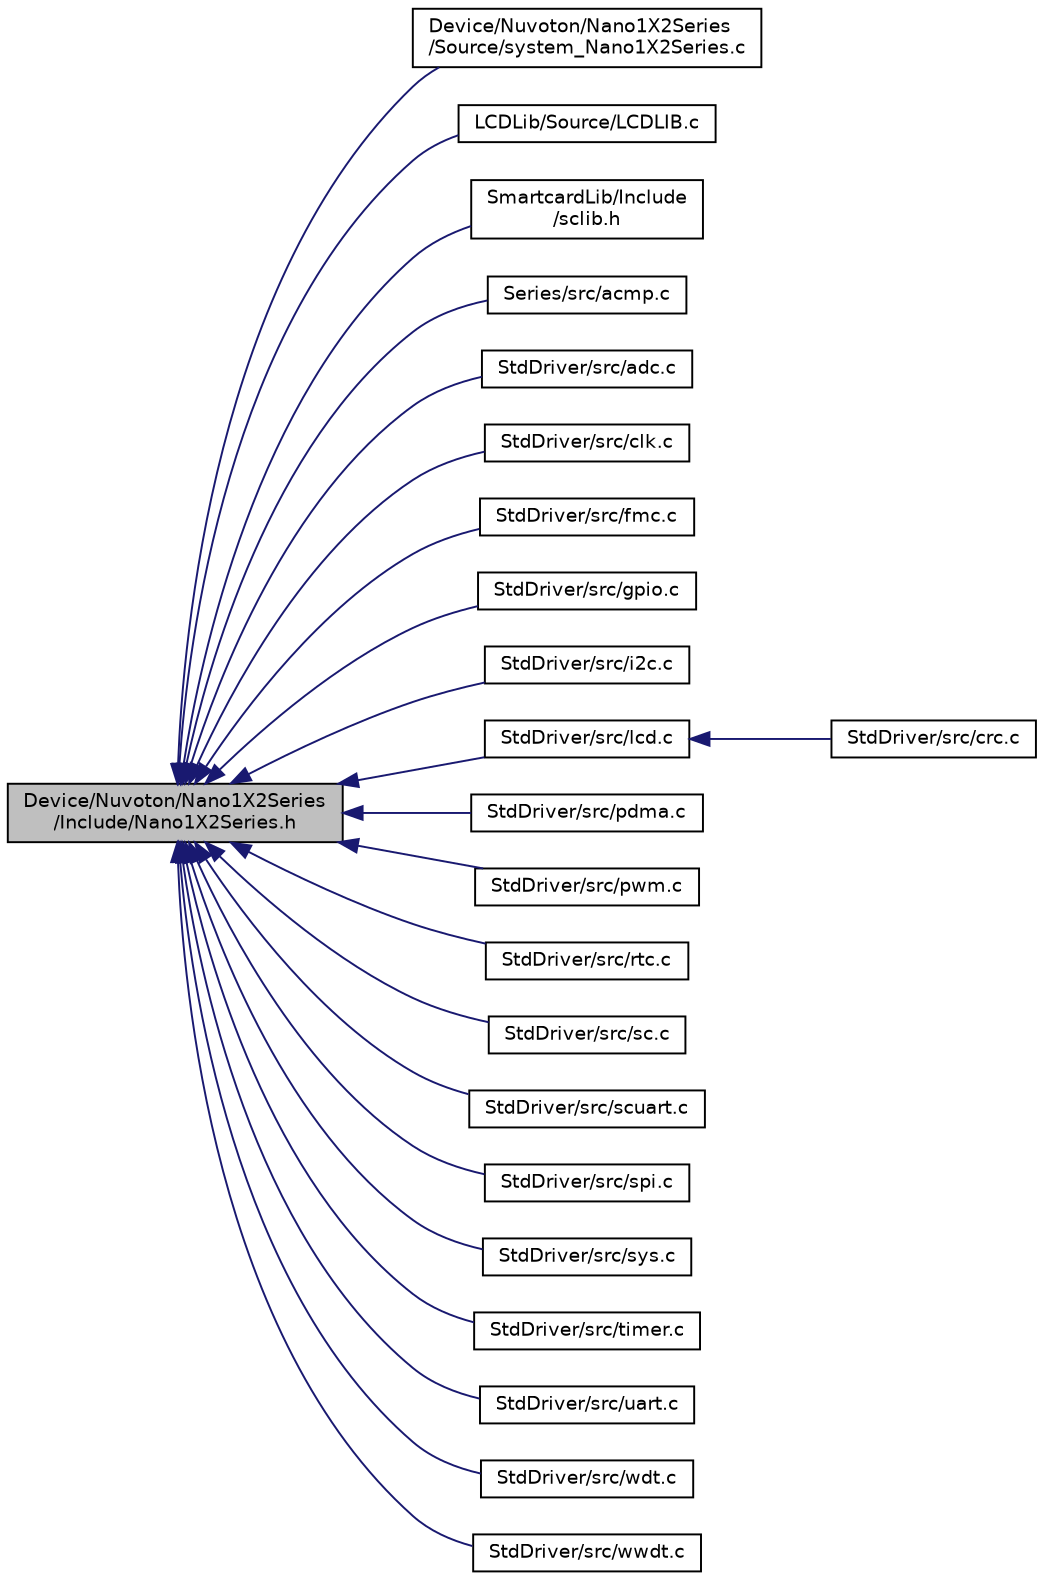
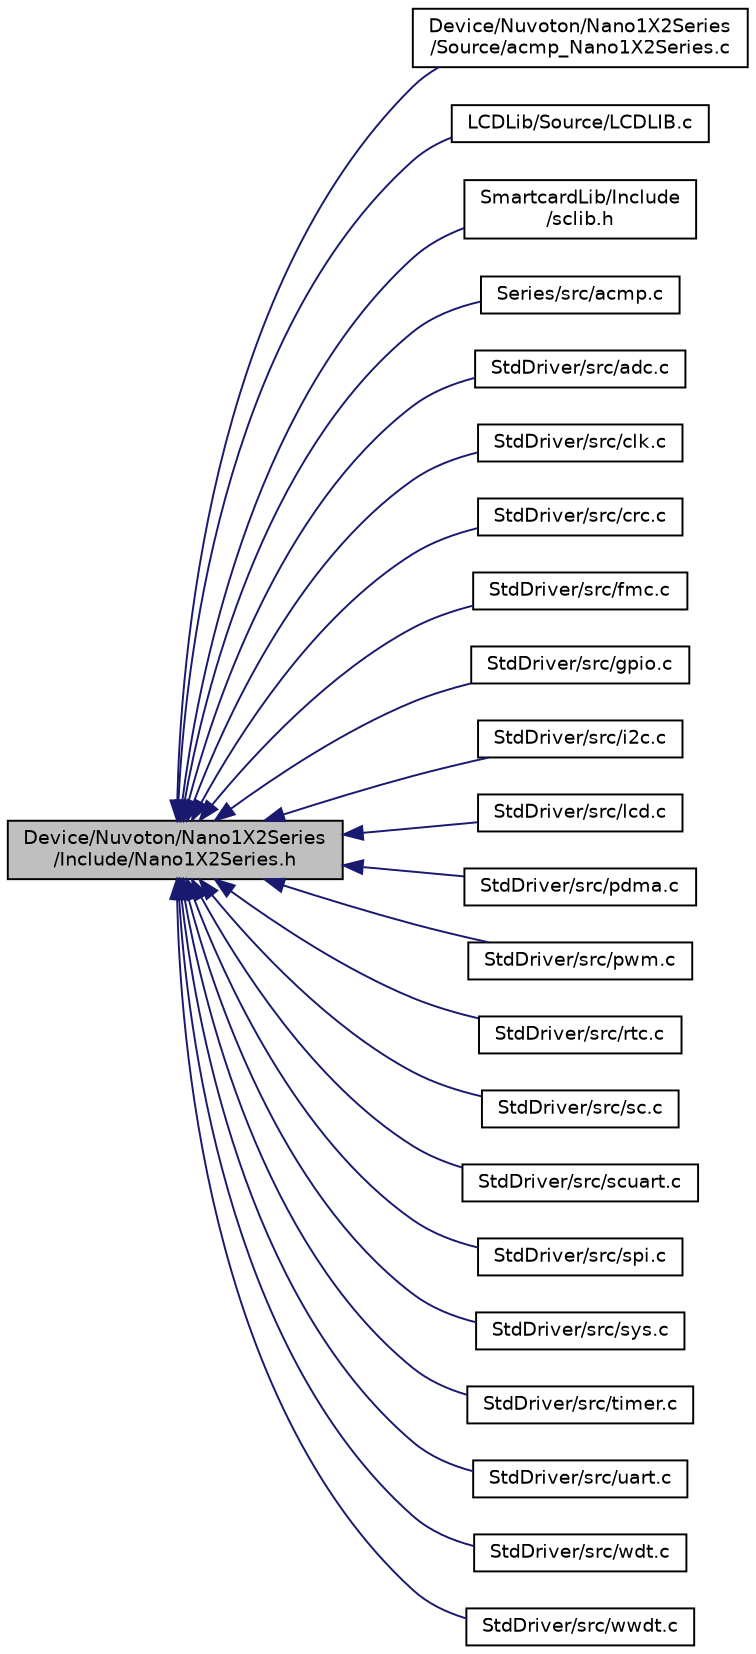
(587, 38) -> (580, 38)
(770, 739) -> (315, 639)
